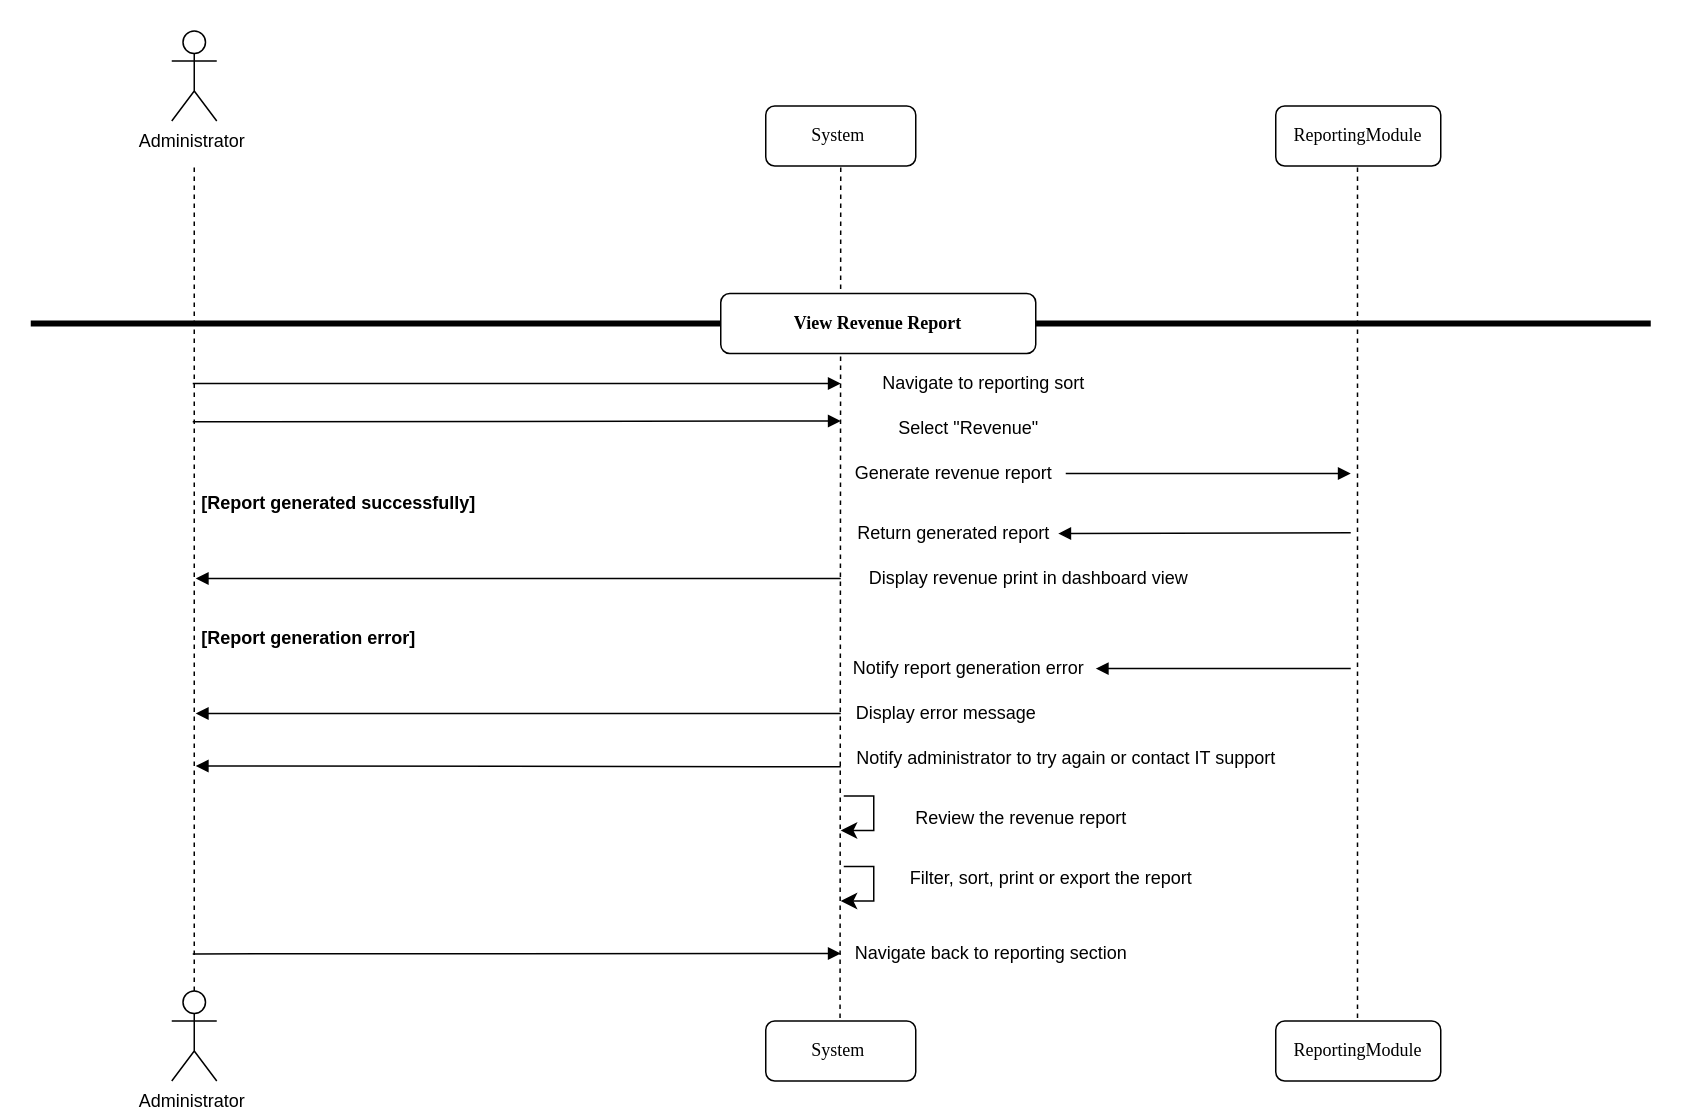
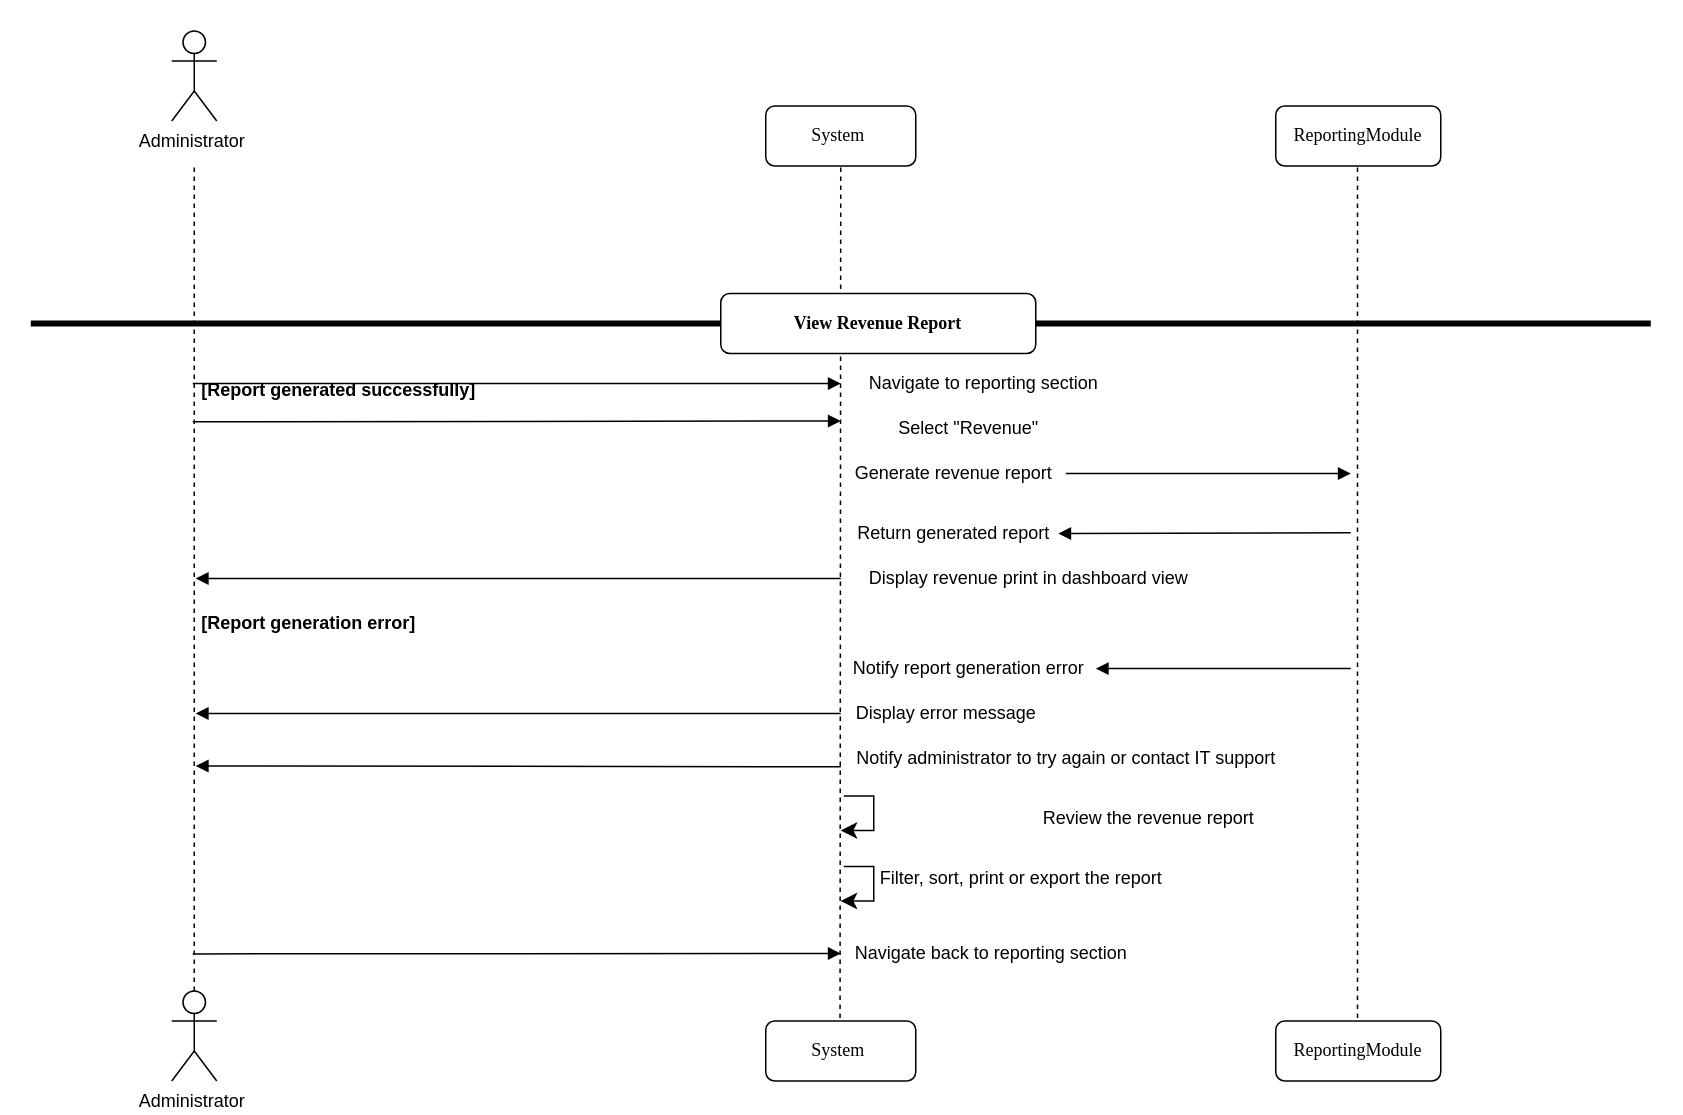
(984, 383) -> (984, 383)
(338, 503) -> (338, 391)
(308, 638) -> (308, 623)
(1021, 818) -> (1148, 818)
(1051, 878) -> (1021, 878)
